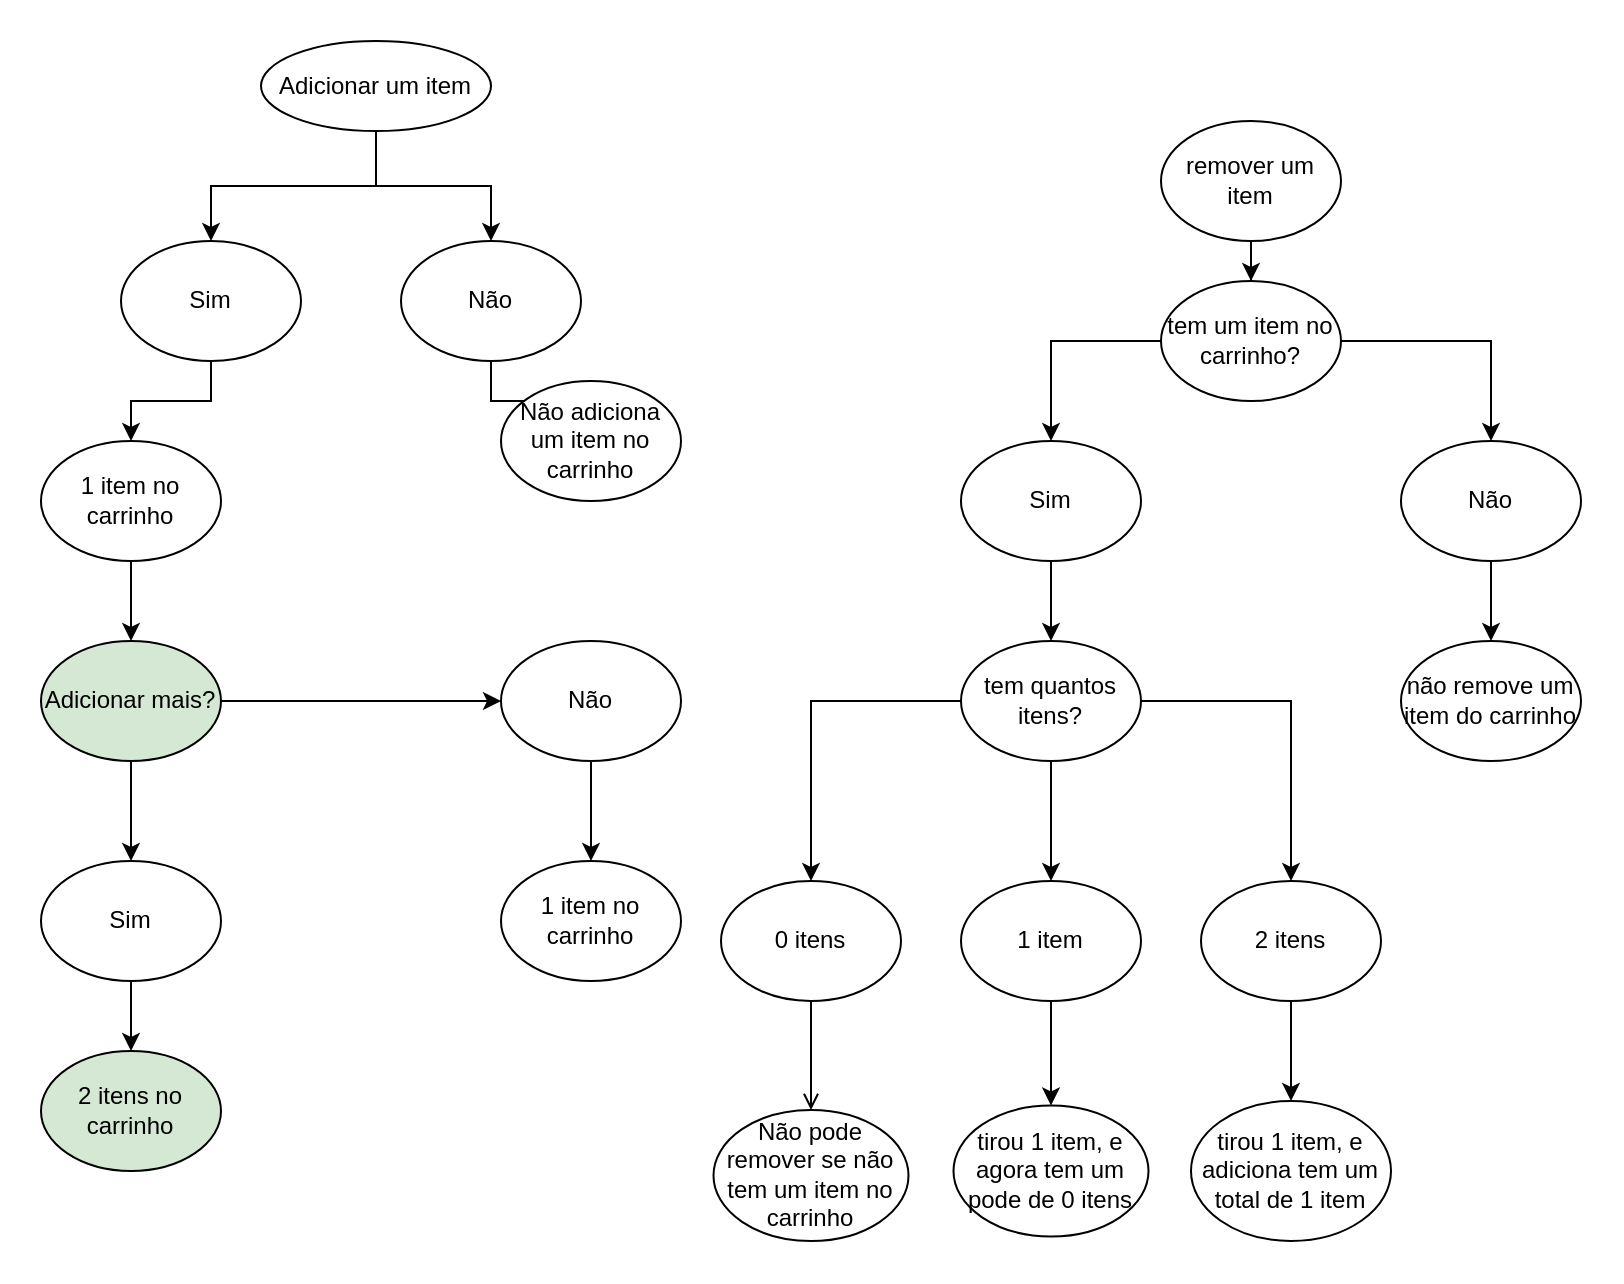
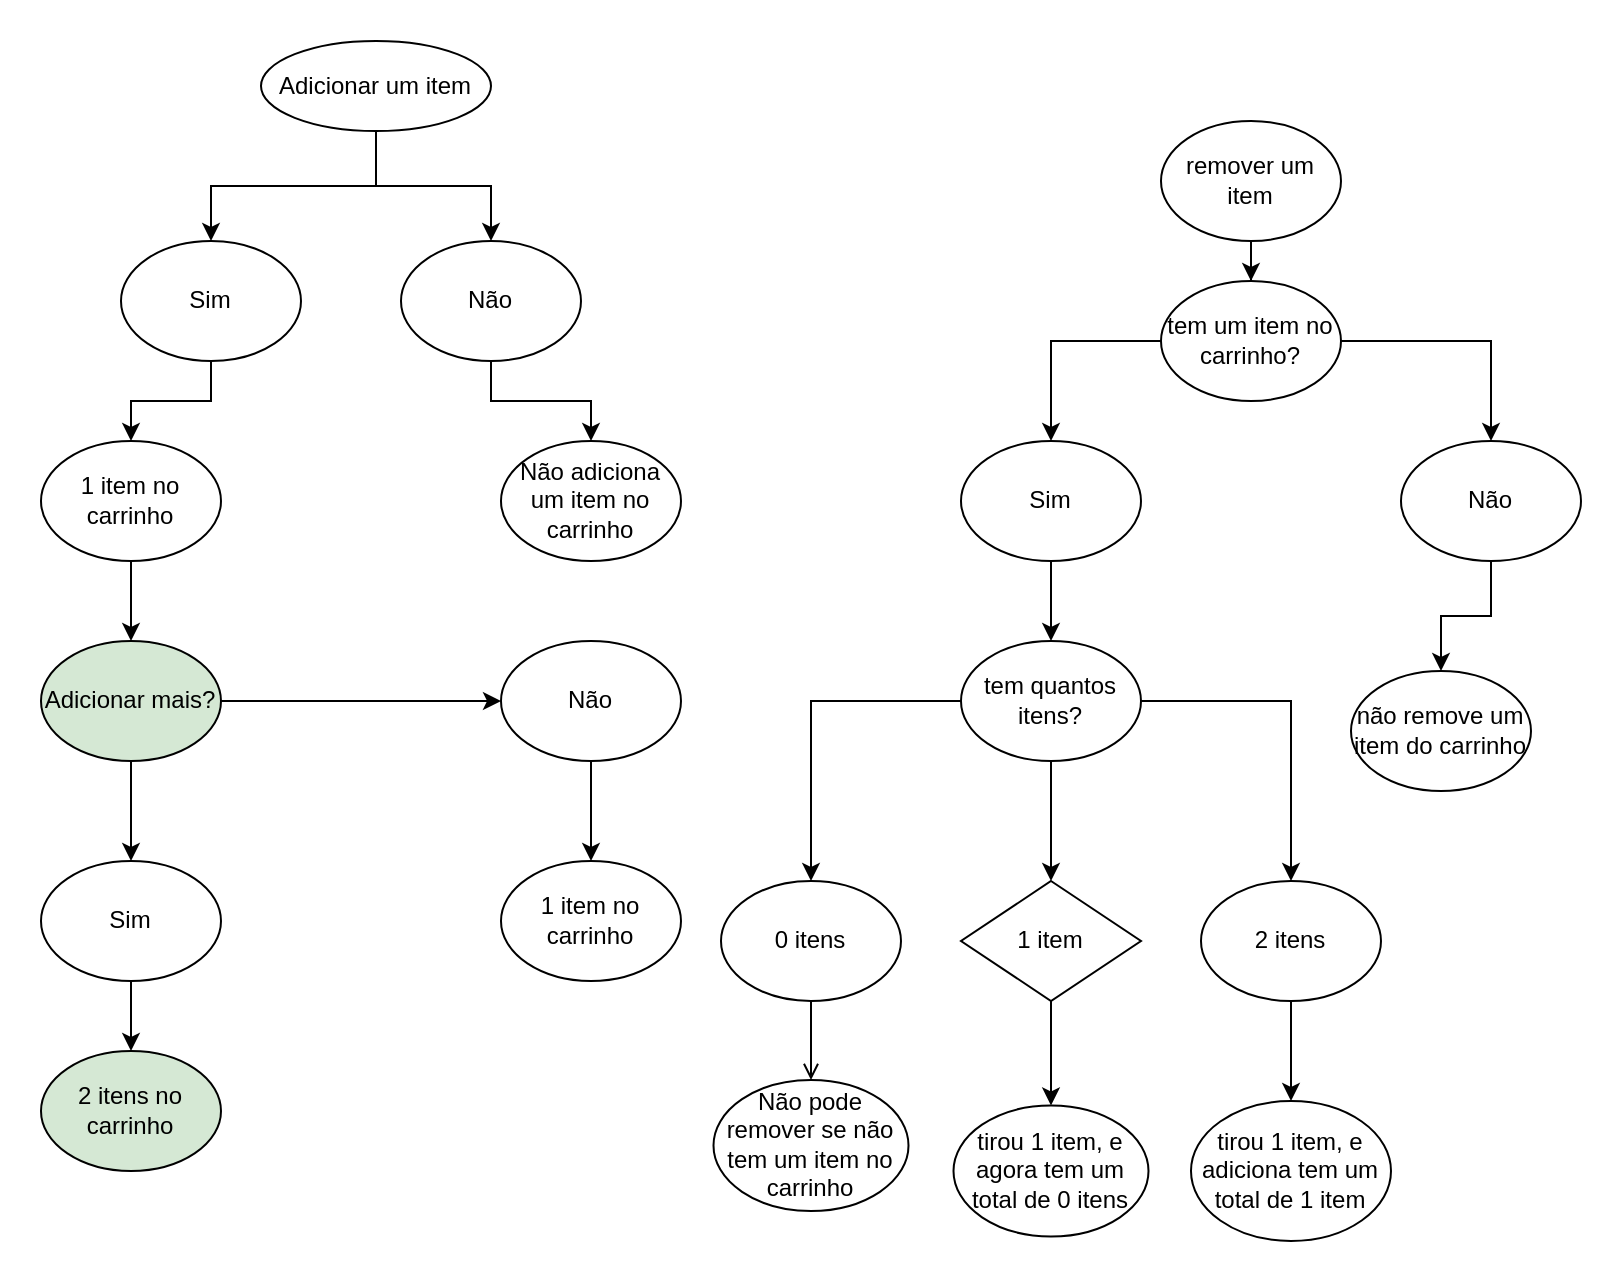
(591, 441) -> (591, 501)
(1491, 701) -> (1441, 731)
(1051, 941) -> (1051, 941)
(1051, 1171) -> (1051, 1171)
(811, 1176) -> (811, 1146)
